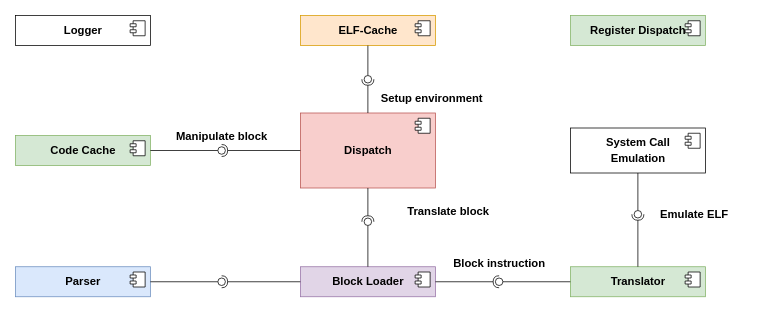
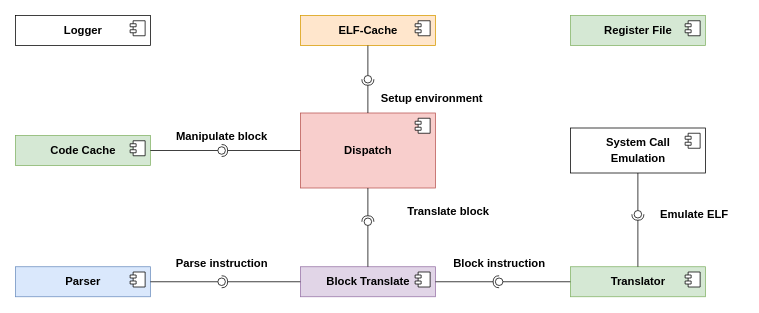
(638, 30) -> (638, 30)
none -> (222, 263)
(368, 282) -> (368, 282)
